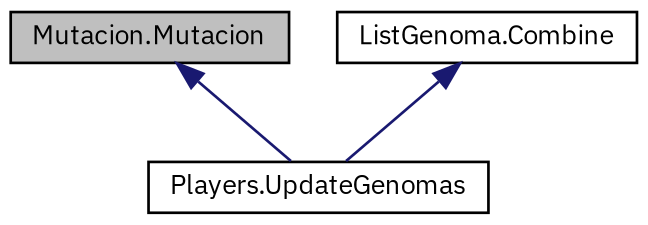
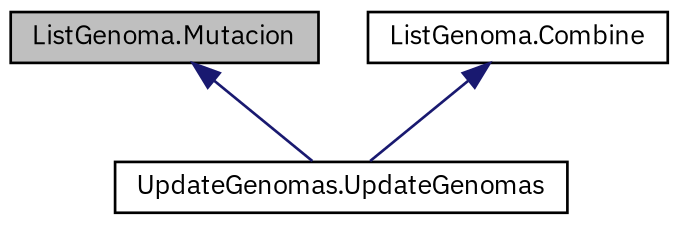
(150, 37) -> (165, 37)
(318, 187) -> (341, 187)
